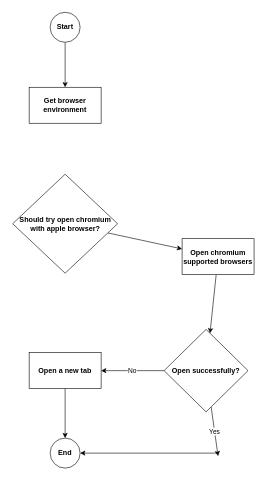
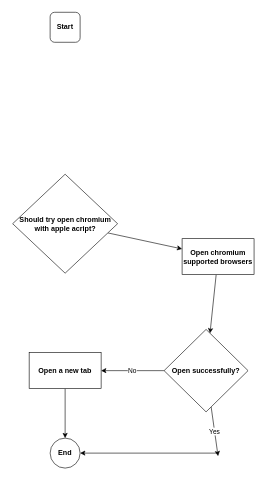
(65, 27) -> (65, 27)
(65, 81) -> none
(65, 105) -> none
(65, 224) -> (65, 224)
